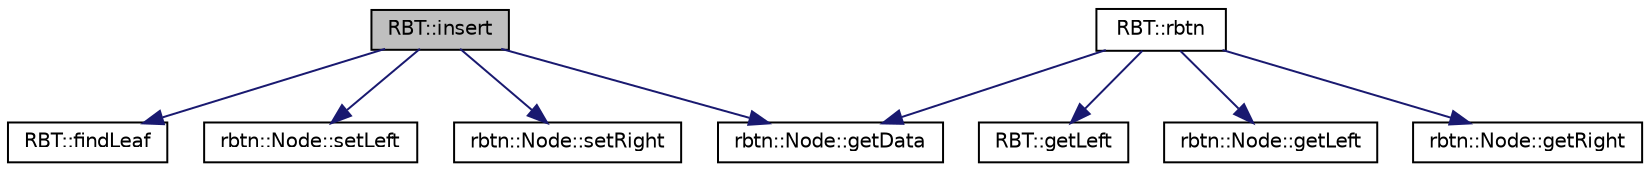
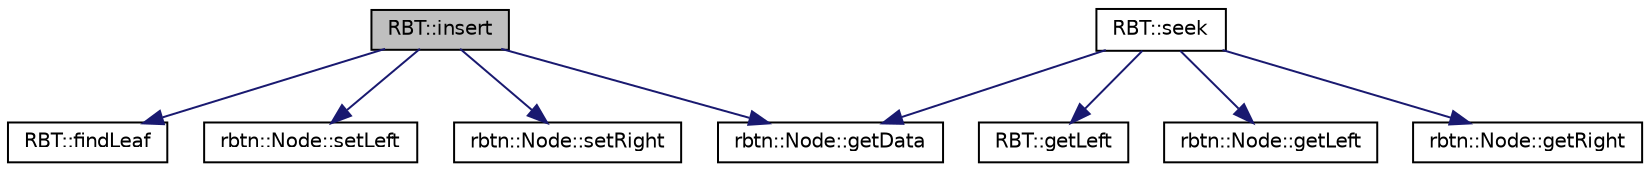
(1161, 30) -> (1161, 30)
